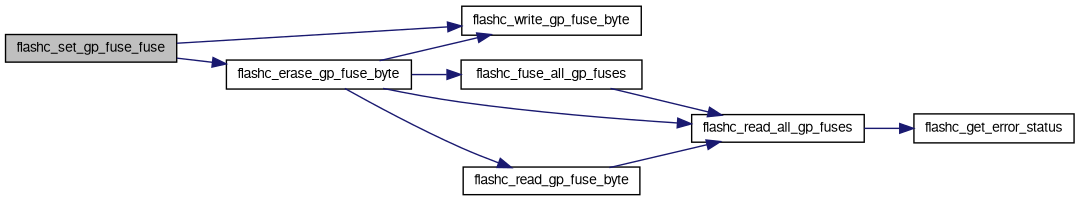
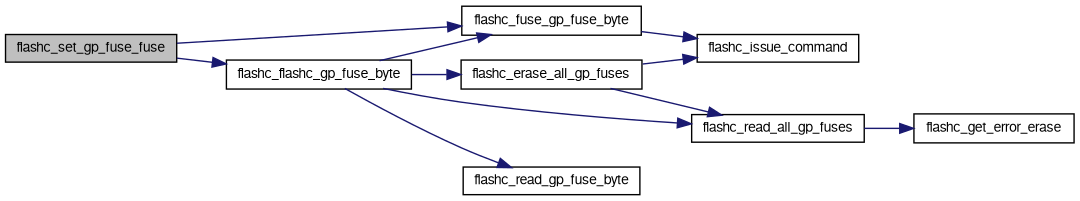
(552, 21) -> (552, 21)
none -> (778, 48)
(319, 75) -> (319, 75)
(552, 75) -> (552, 75)
(994, 128) -> (994, 128)
(658, 156) -> none
